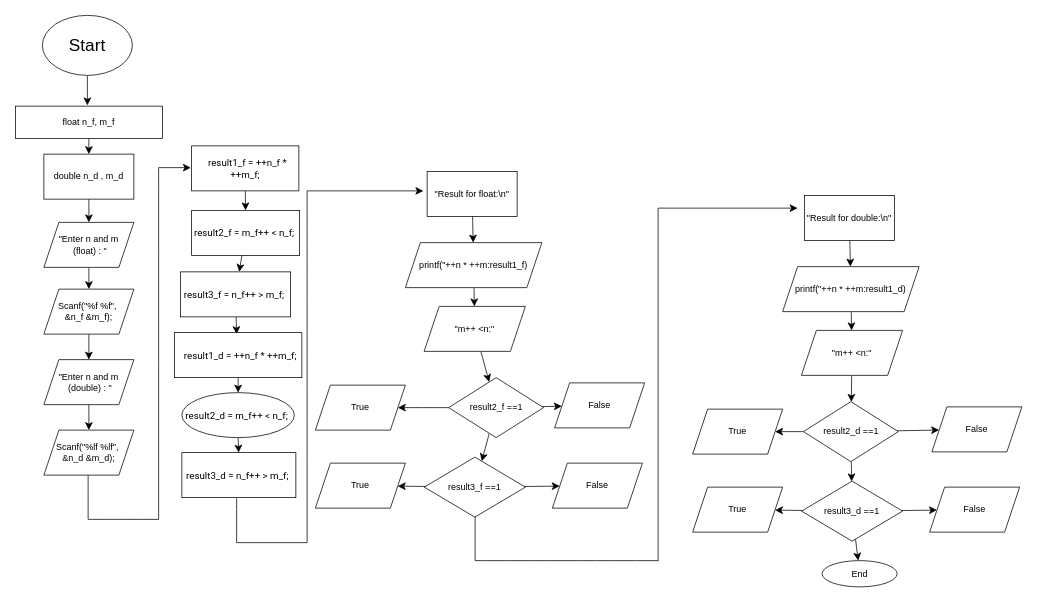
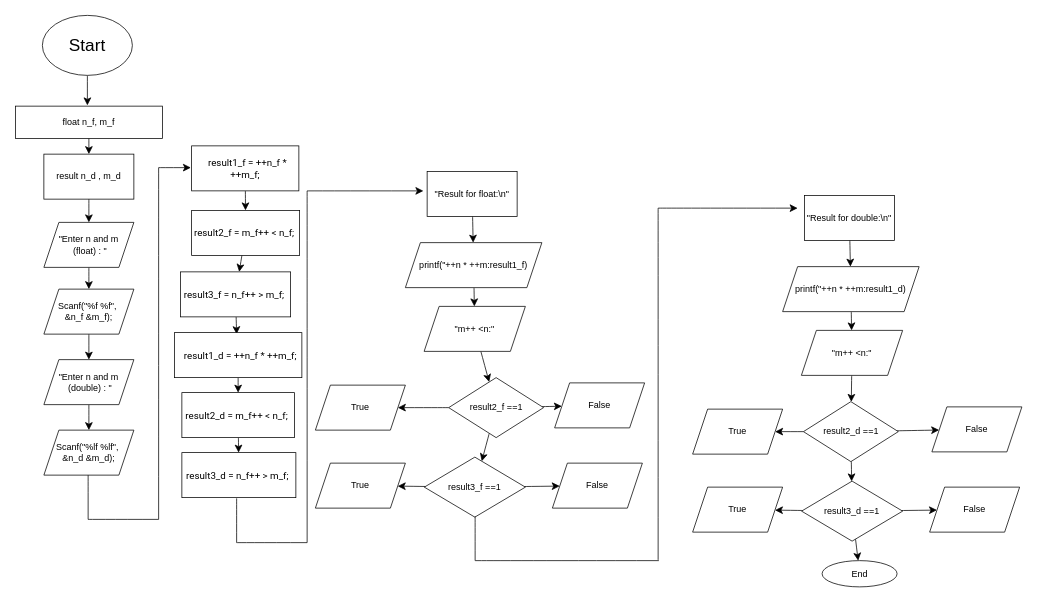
(89, 177) -> (89, 177)
(238, 415) -> (238, 415)
